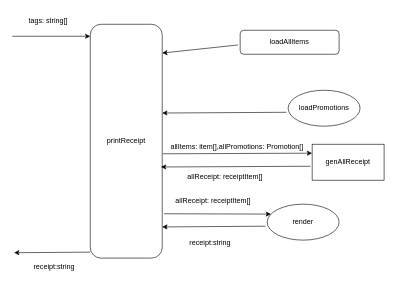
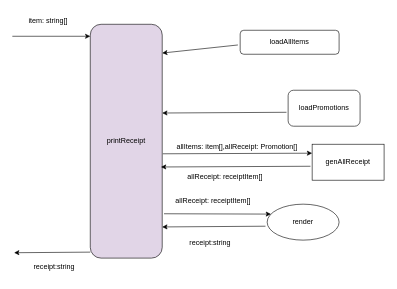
(48, 21) -> (48, 21)
(324, 108) -> (324, 108)
(126, 141) -> (126, 141)
(237, 147) -> (237, 147)
